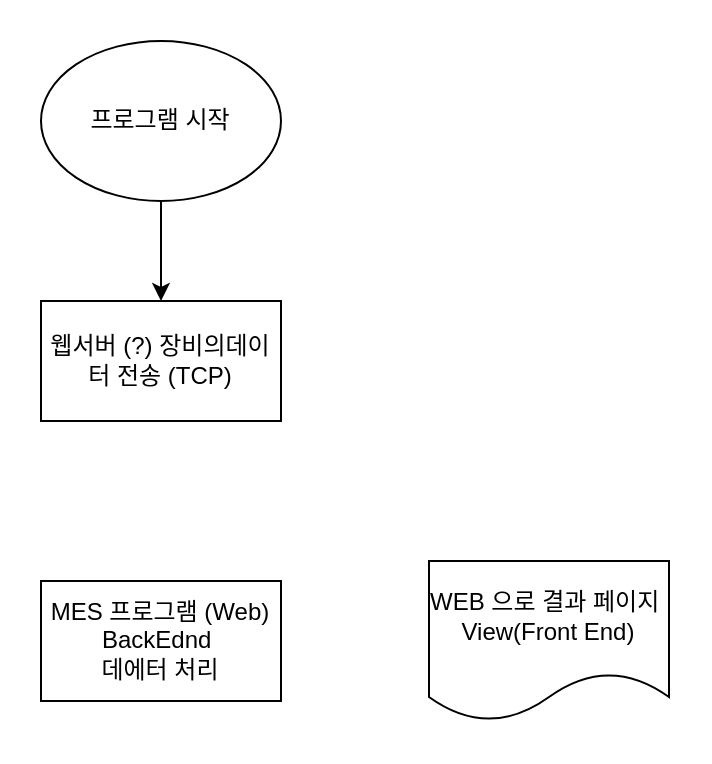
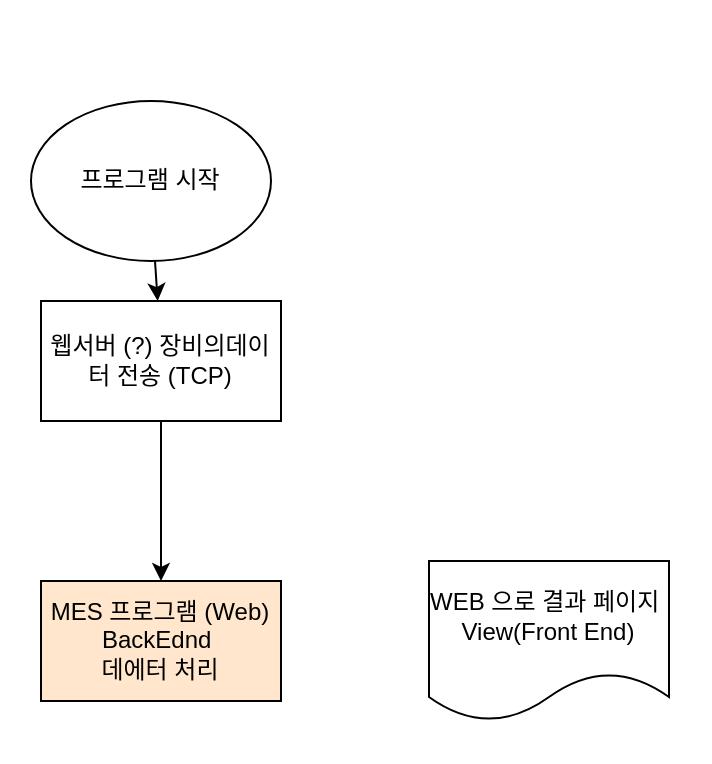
(161, 121) -> (151, 181)
none -> (161, 494)
(161, 641) -> (161, 641)
